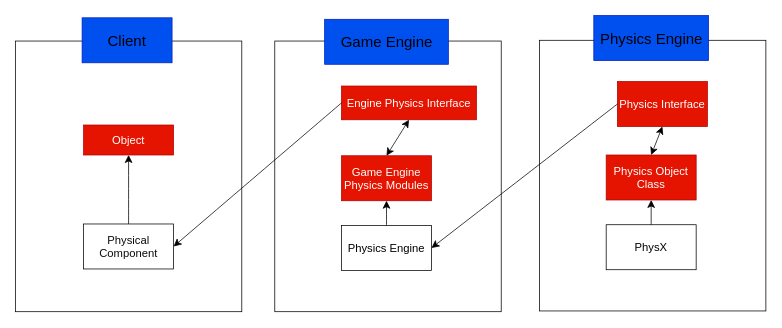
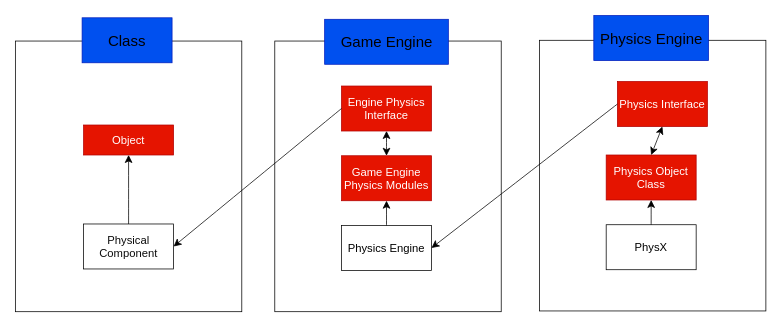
(127, 40) -> (127, 40)
(409, 103) -> (387, 108)
